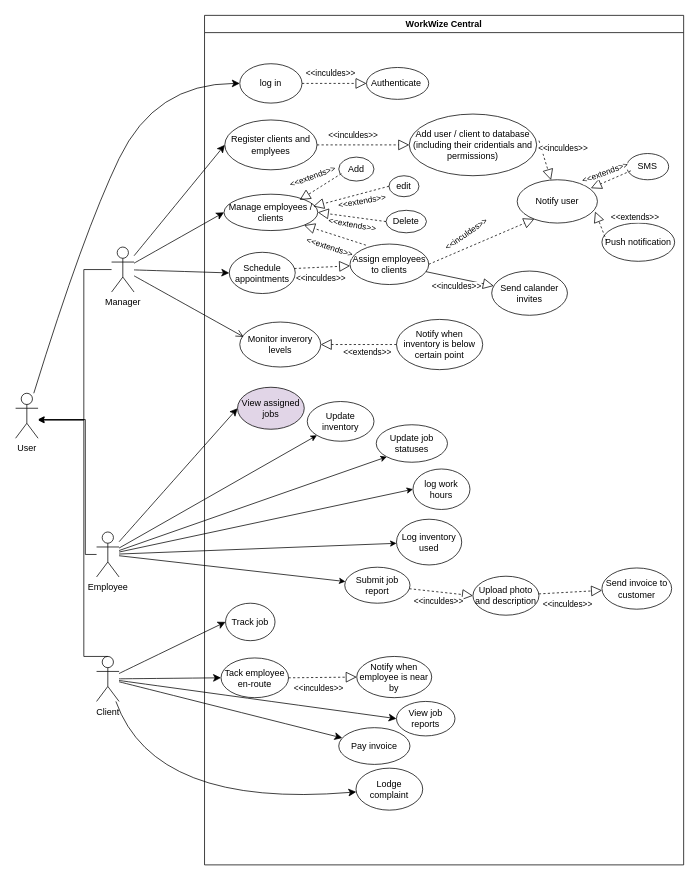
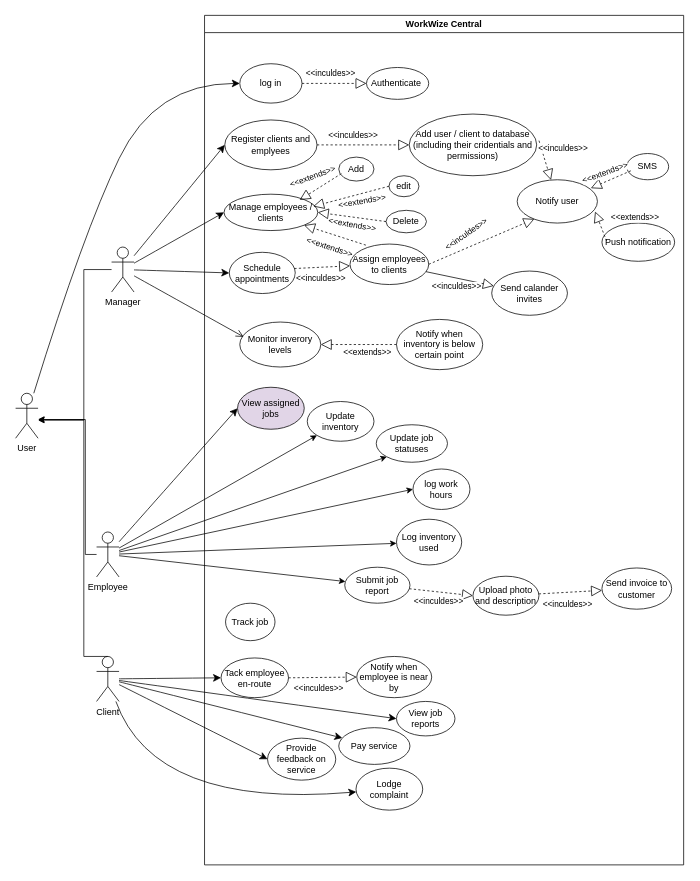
(170, 649) -> none
none -> (192, 721)
(374, 747) -> (374, 747)
none -> (302, 759)
